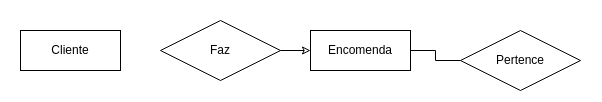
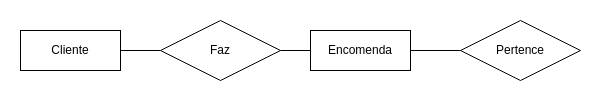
none -> (141, 51)
(302, 51) -> (305, 51)
(521, 61) -> (521, 51)
